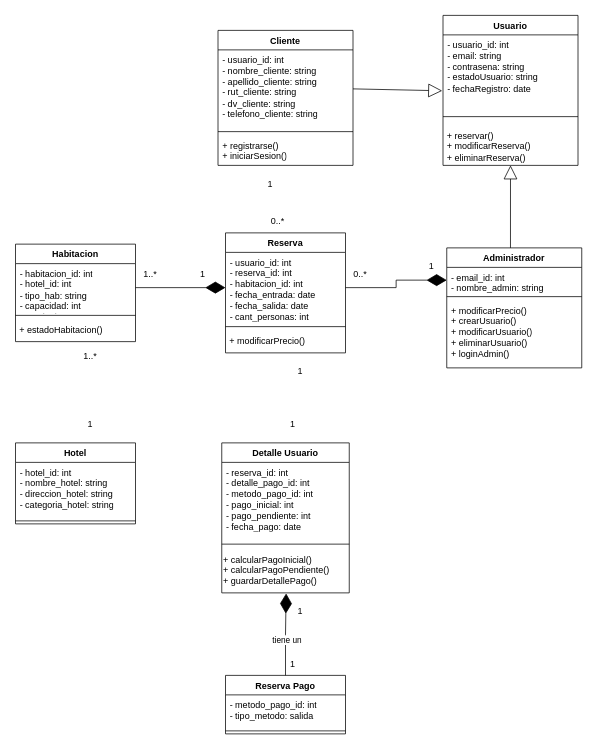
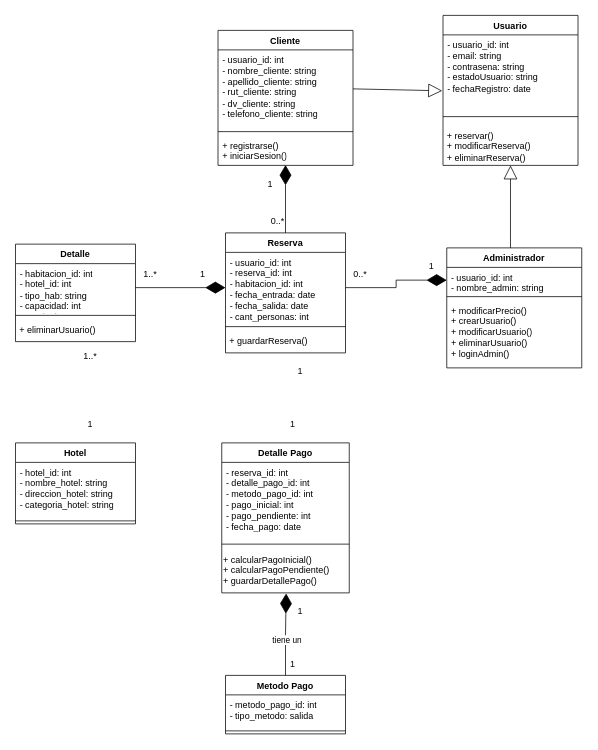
none -> (285, 209)
(75, 255) -> (75, 255)
(501, 283) -> (501, 283)
(64, 330) -> (59, 330)
(270, 342) -> (271, 342)
(285, 454) -> (285, 454)
(285, 686) -> (285, 686)
